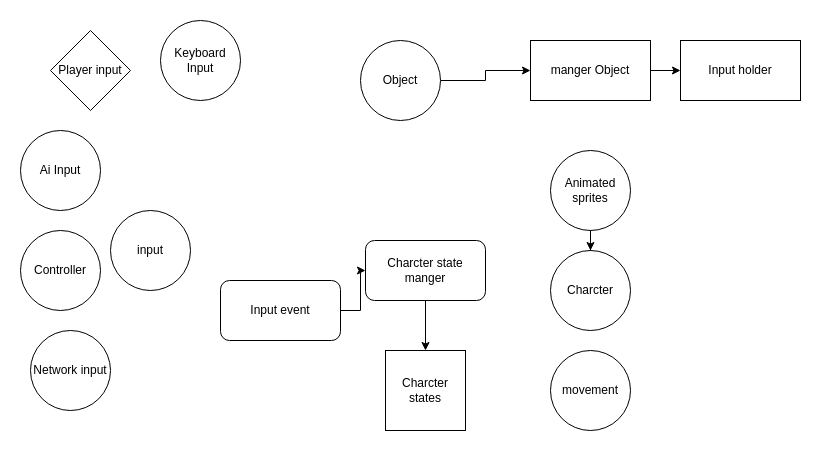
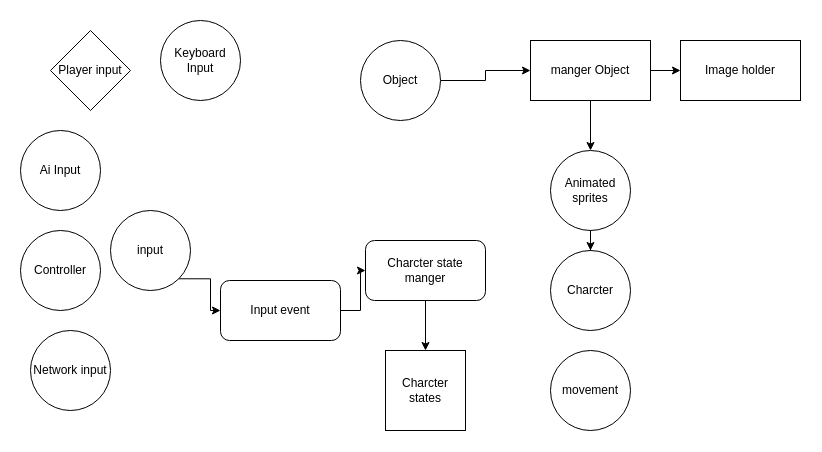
(741, 71) -> (741, 71)
none -> (591, 122)
none -> (211, 280)
